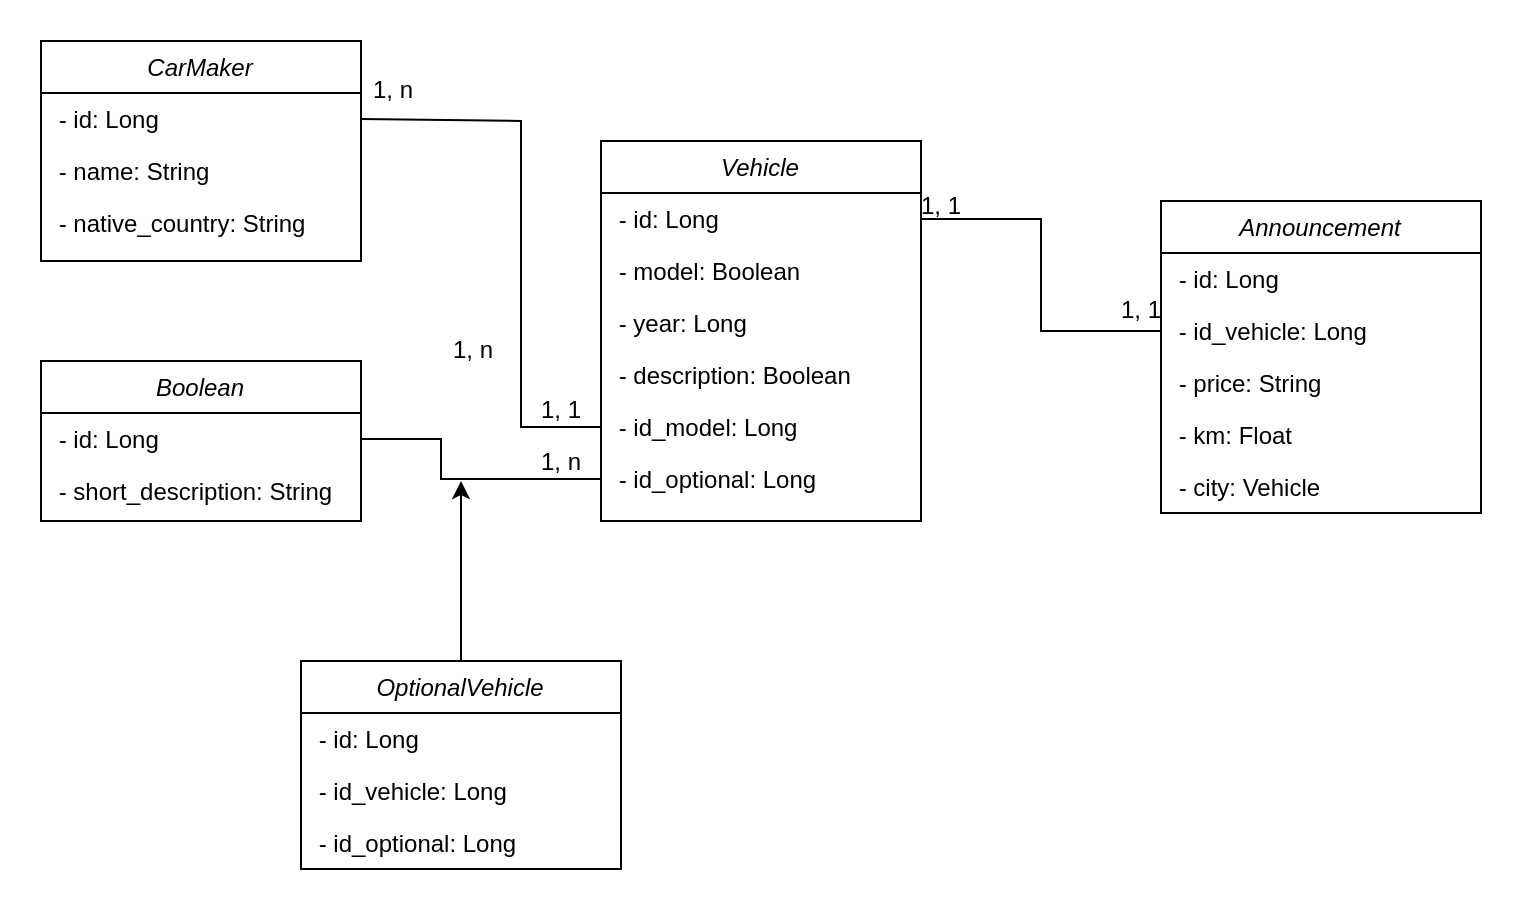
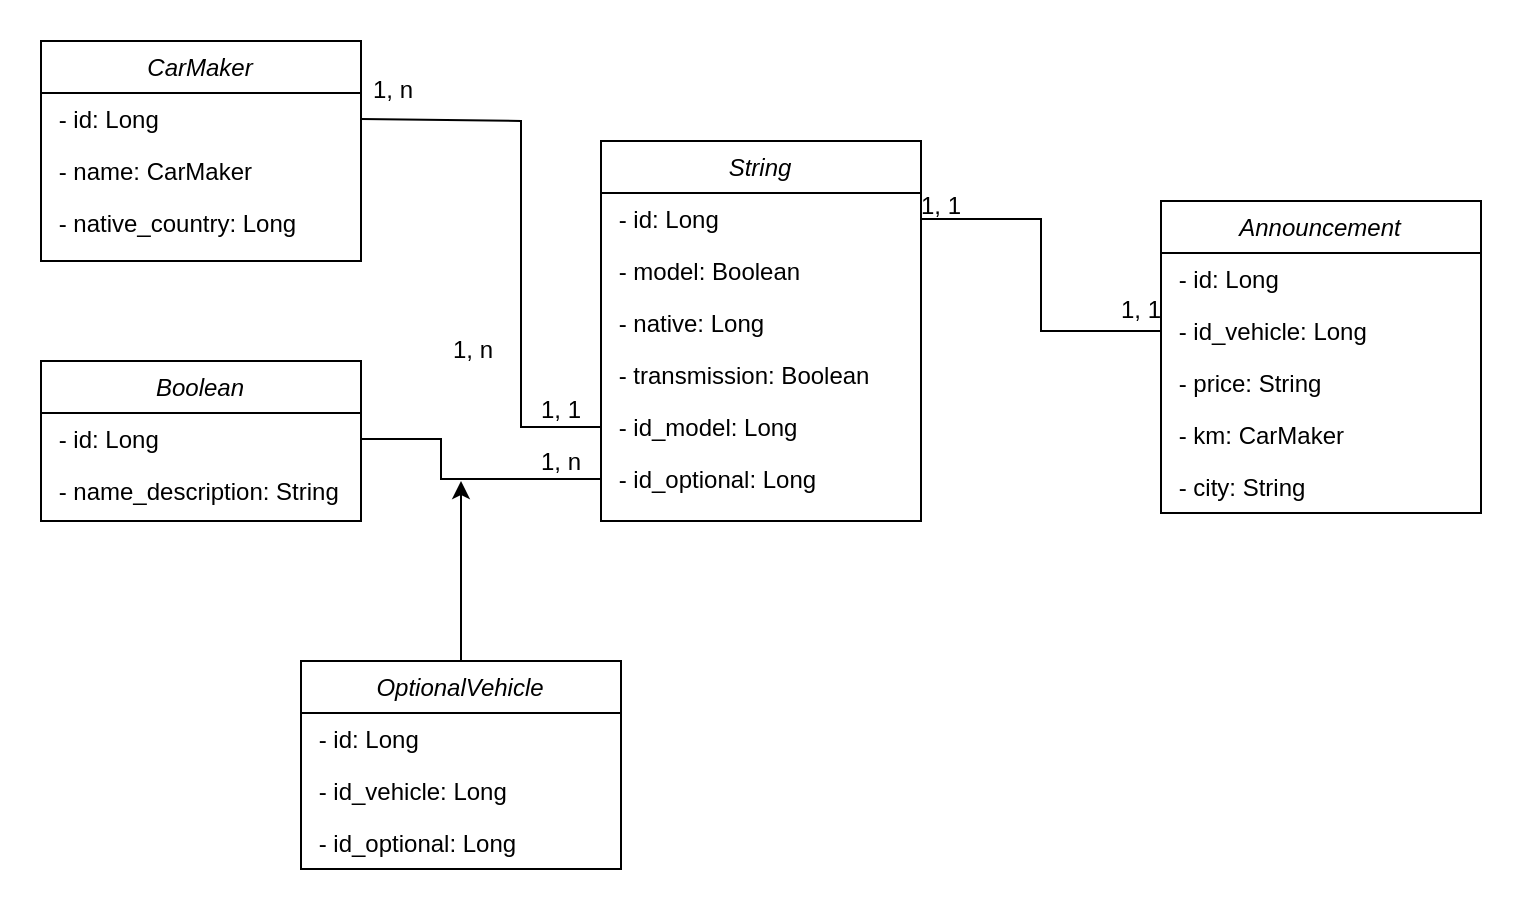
(760, 168) -> (760, 168)
(134, 172) -> (150, 172)
(198, 224) -> (187, 224)
(683, 324) -> (694, 324)
(741, 376) -> (748, 376)
(1233, 436) -> (1257, 436)
(1254, 488) -> (1250, 488)
(215, 492) -> (208, 492)
